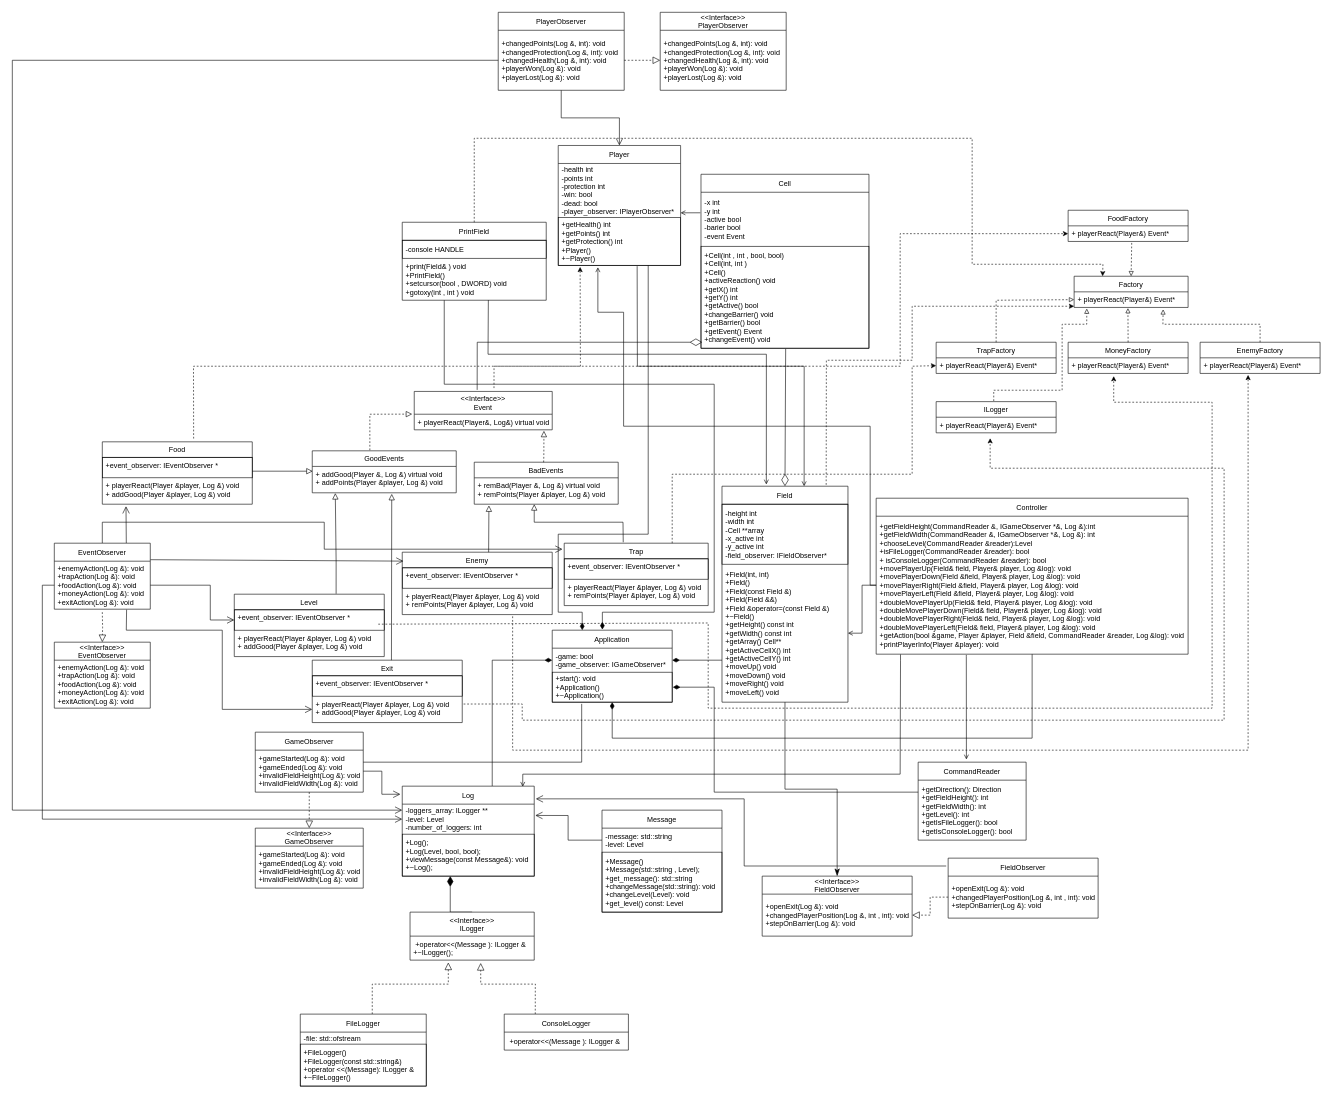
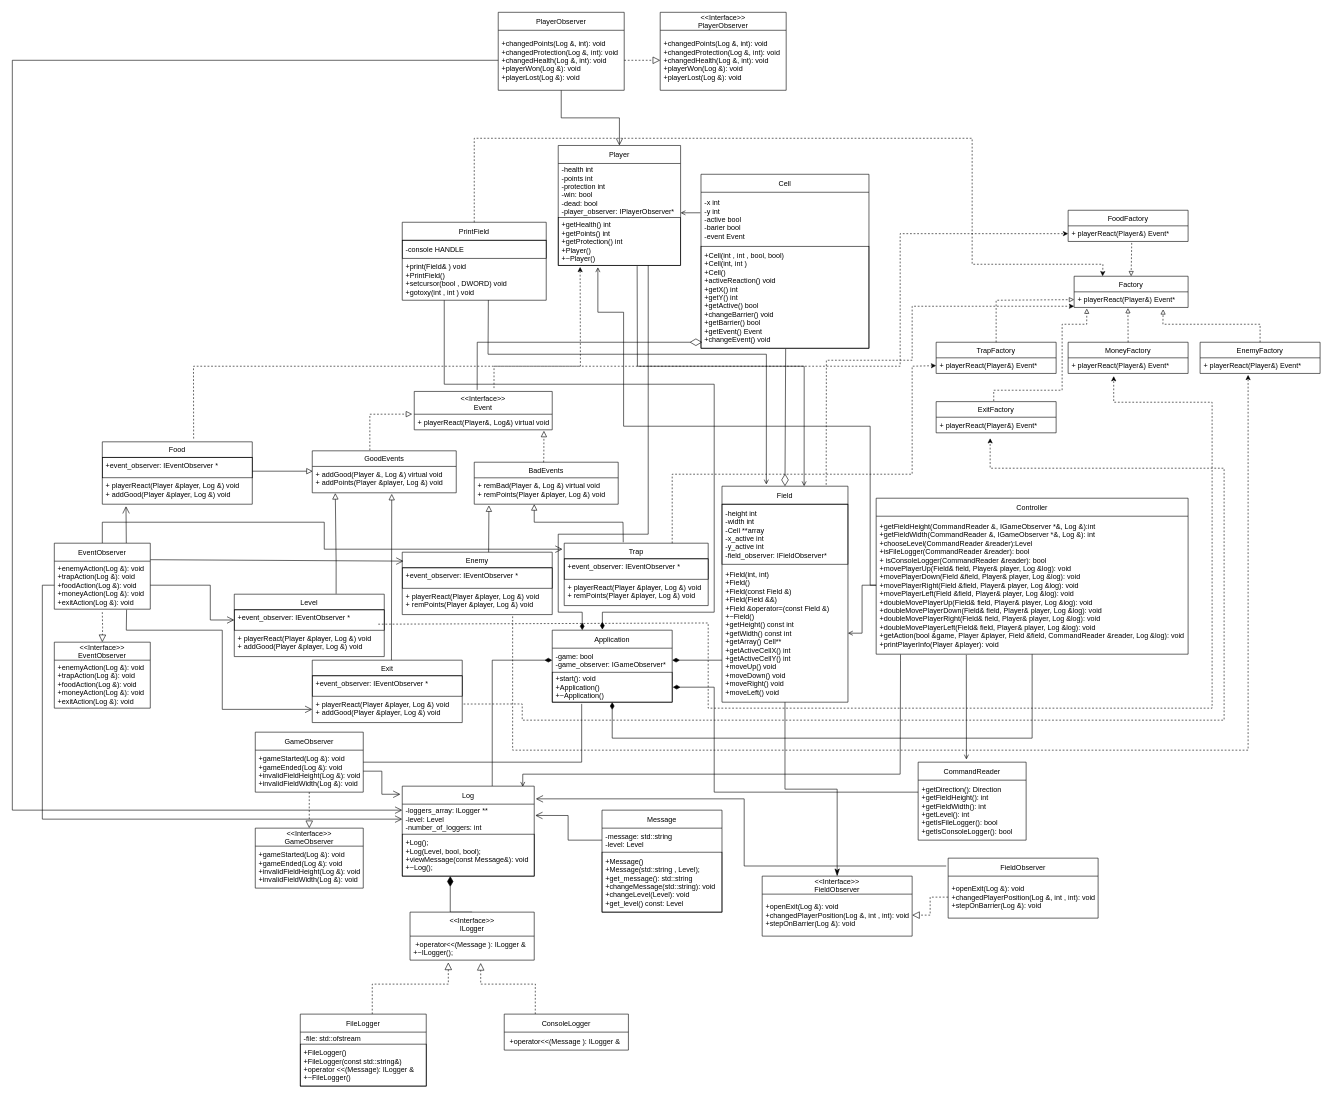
(996, 410) -> (996, 410)
